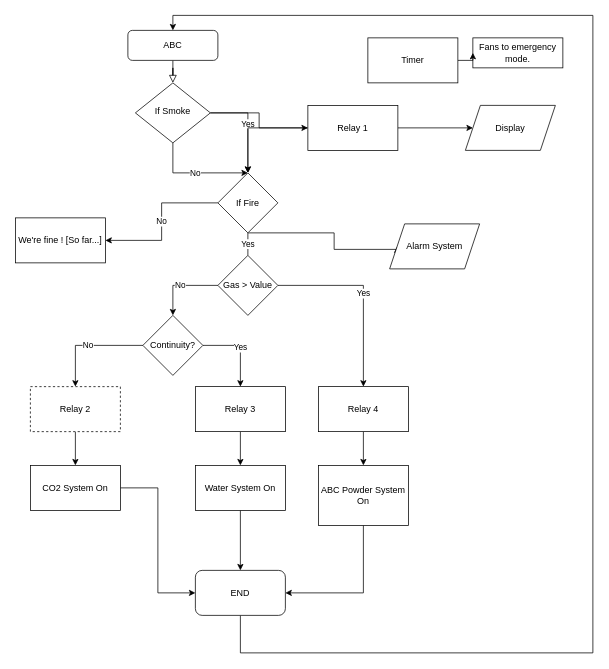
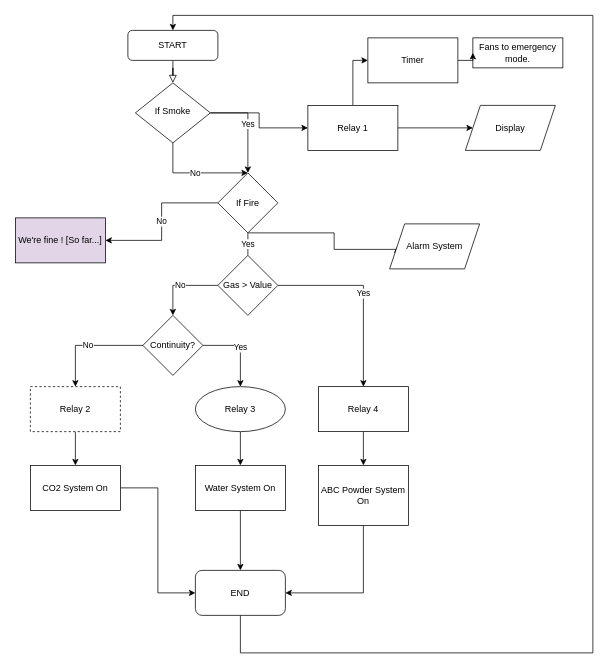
(173, 45) -> (173, 45)
(254, 128) -> (357, 60)
(60, 240) -> (60, 240)
(240, 409) -> (240, 409)
